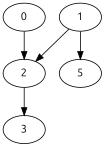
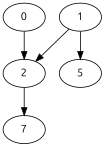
(24, 130) -> (24, 130)
